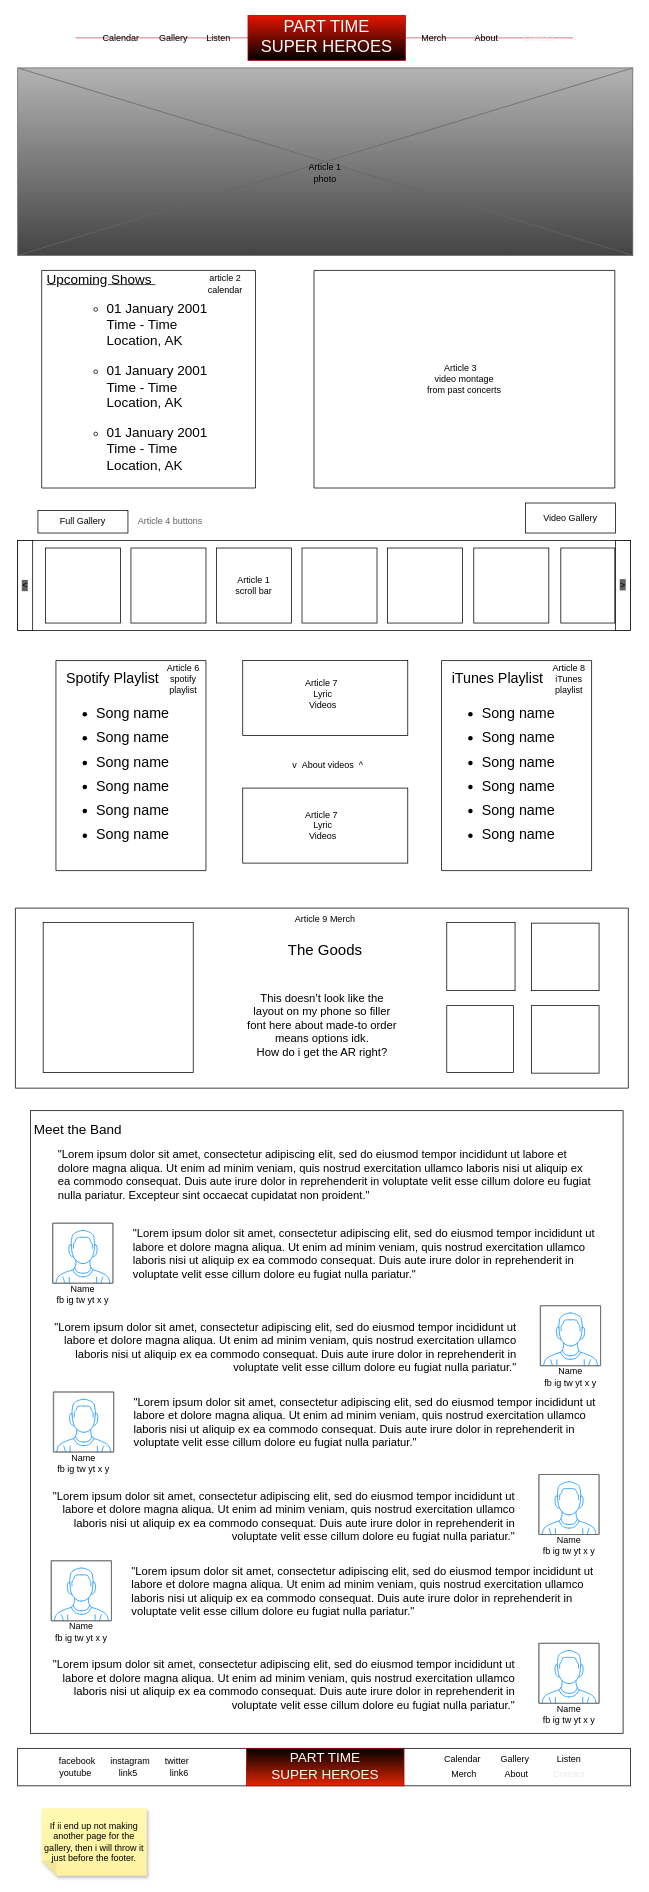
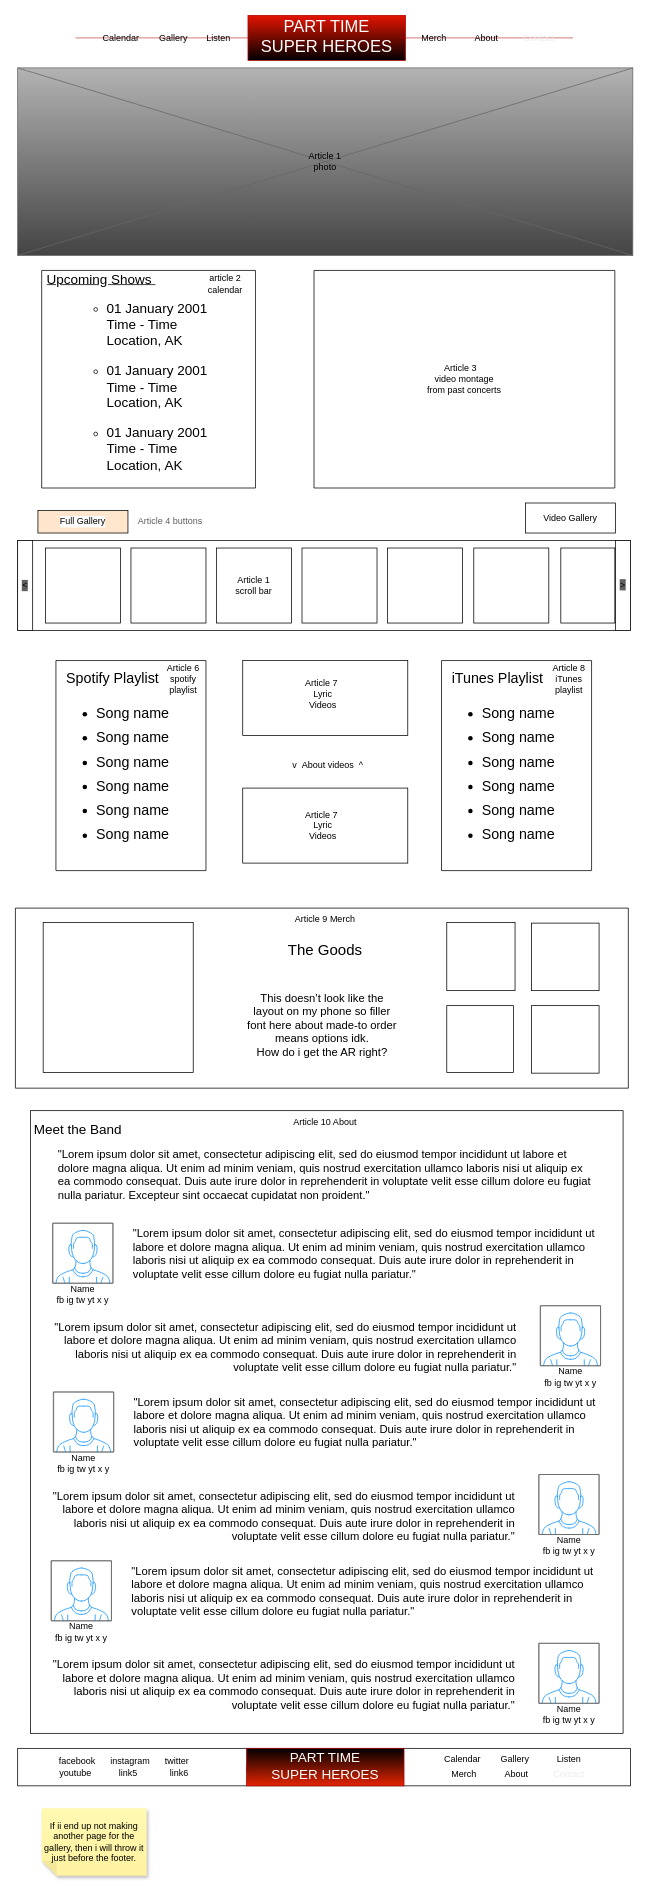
(325, 173) -> (325, 162)
(83, 522) -> (83, 522)
none -> (325, 1122)
